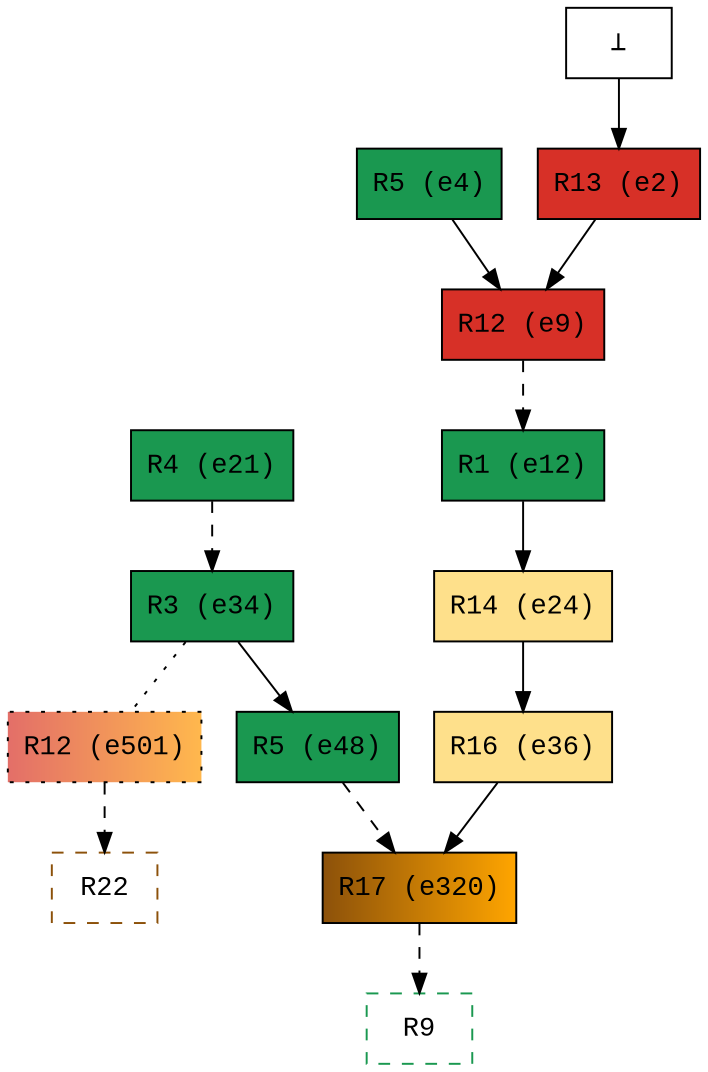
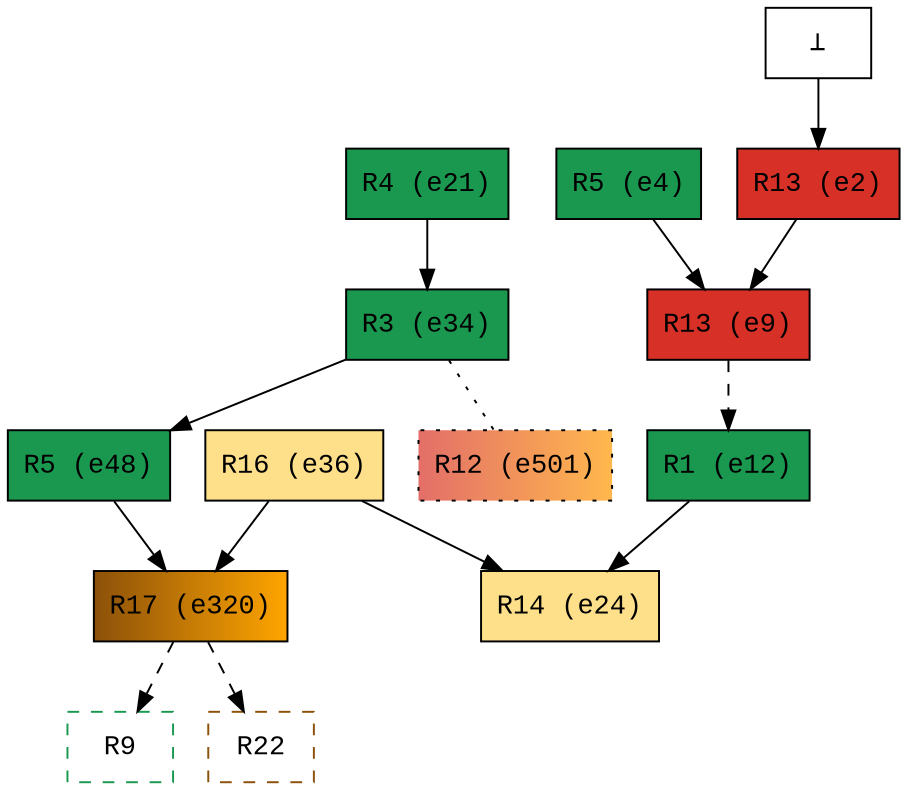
(523, 325) -> (728, 325)
(212, 526) -> (427, 245)
(523, 667) -> (423, 531)
(105, 808) -> (221, 668)
(363, 810) -> (134, 528)
